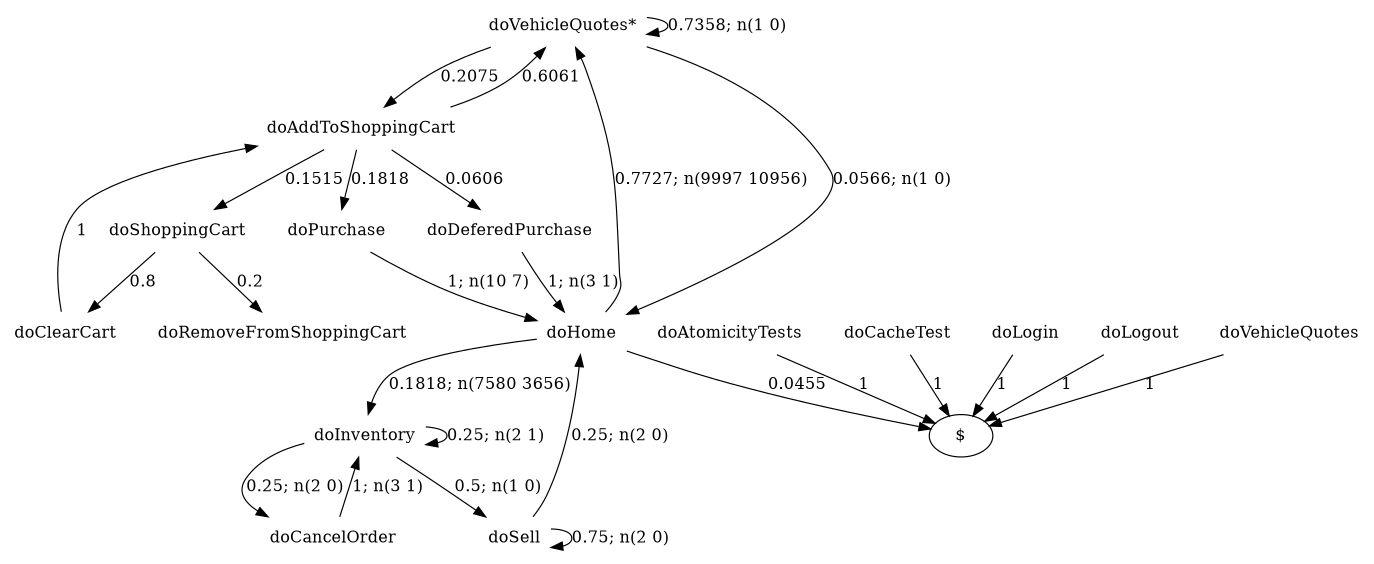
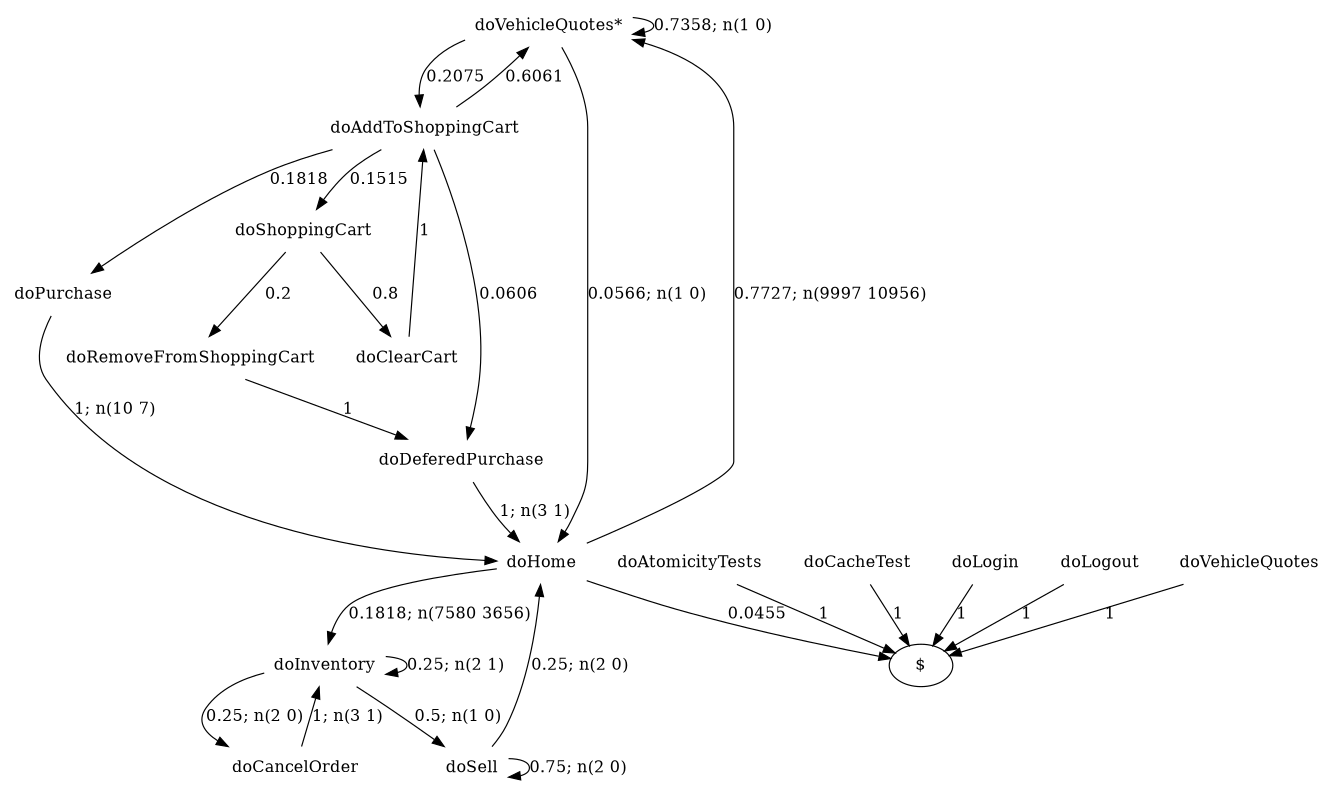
none -> (321, 407)
